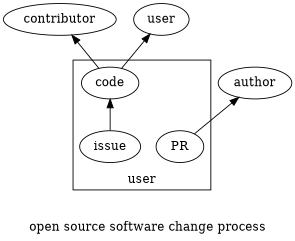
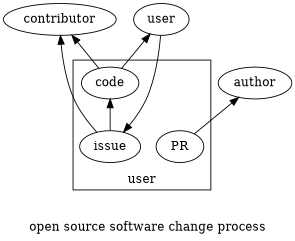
none -> (67, 80)
none -> (152, 83)
